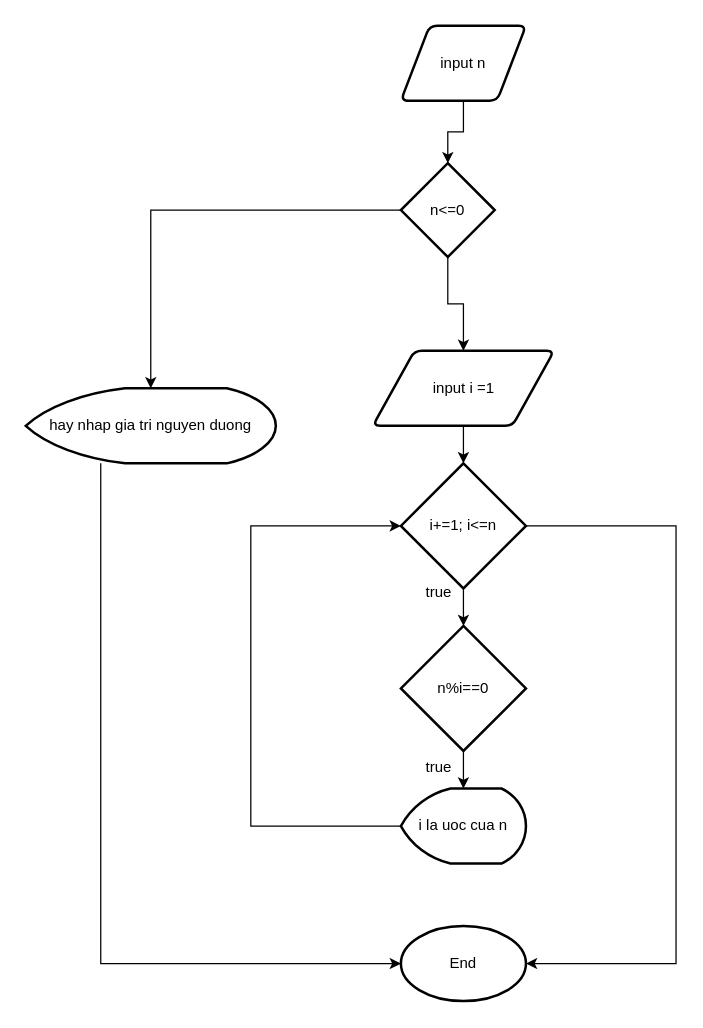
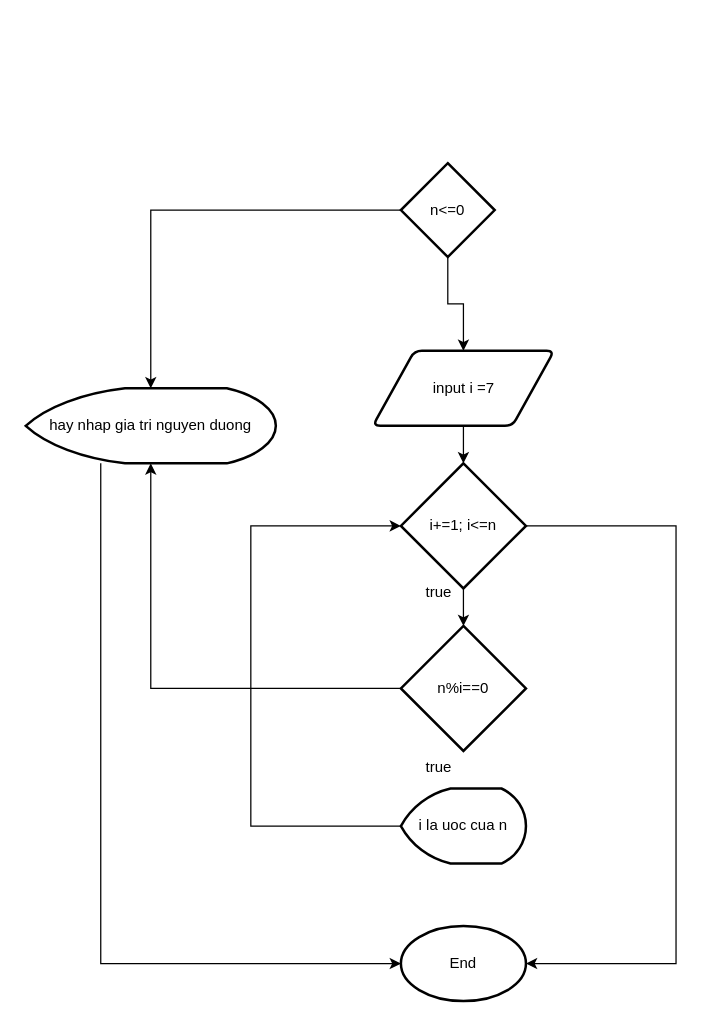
(463, 63) -> none
(460, 132) -> none
(464, 388) -> (464, 388)
(463, 774) -> (167, 688)
